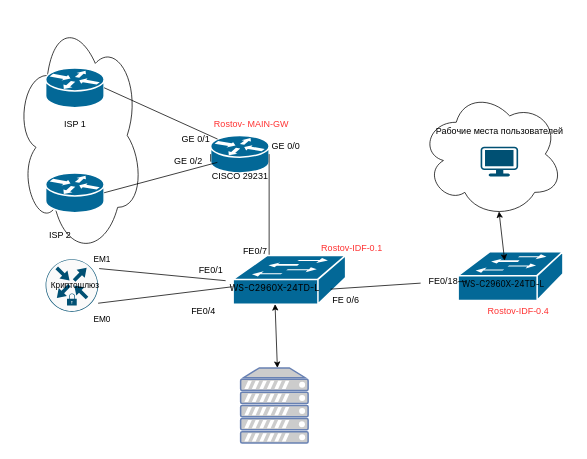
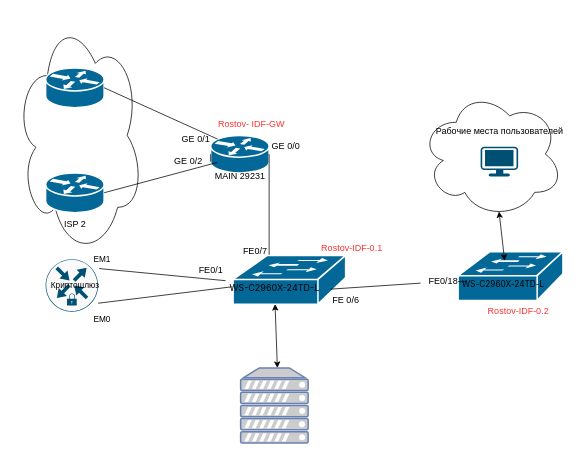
(75, 124) -> none
(251, 124) -> (251, 124)
(240, 177) -> (240, 177)
(60, 235) -> (75, 224)
(203, 312) -> none
(518, 312) -> (518, 312)
